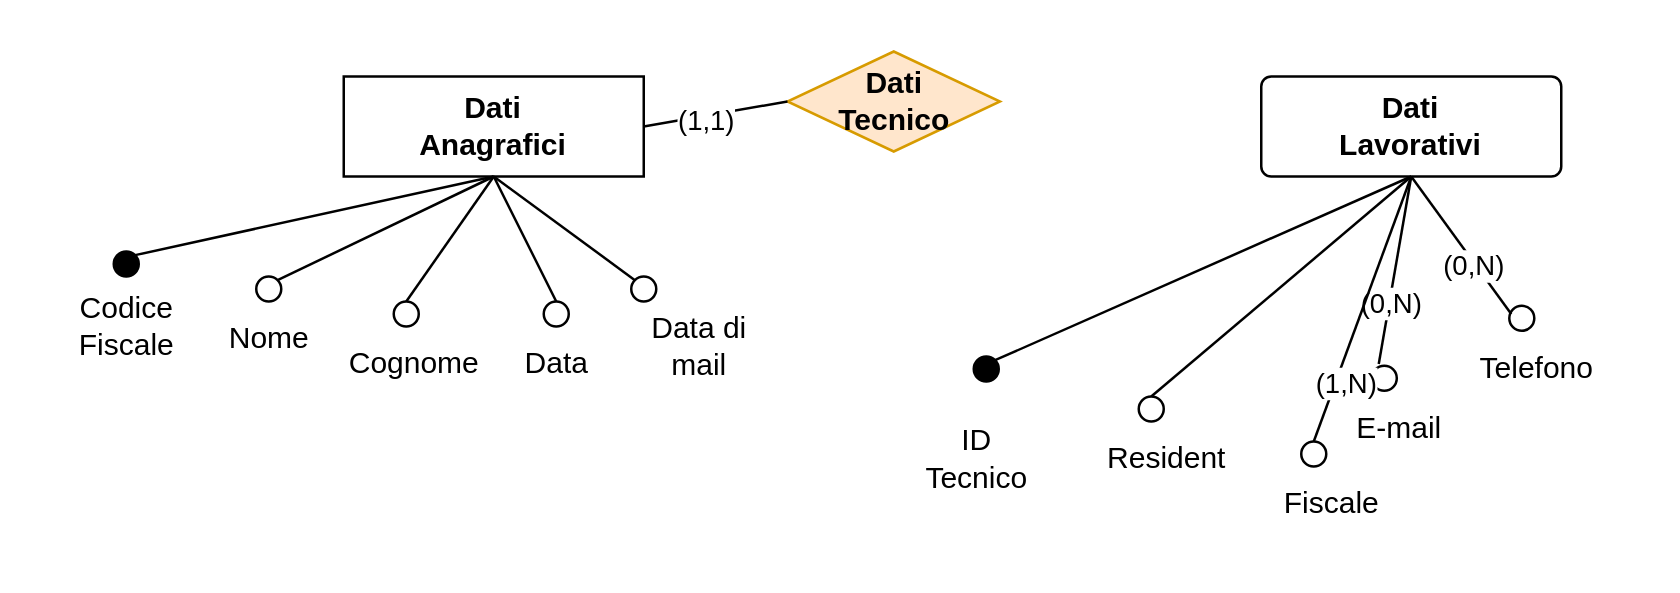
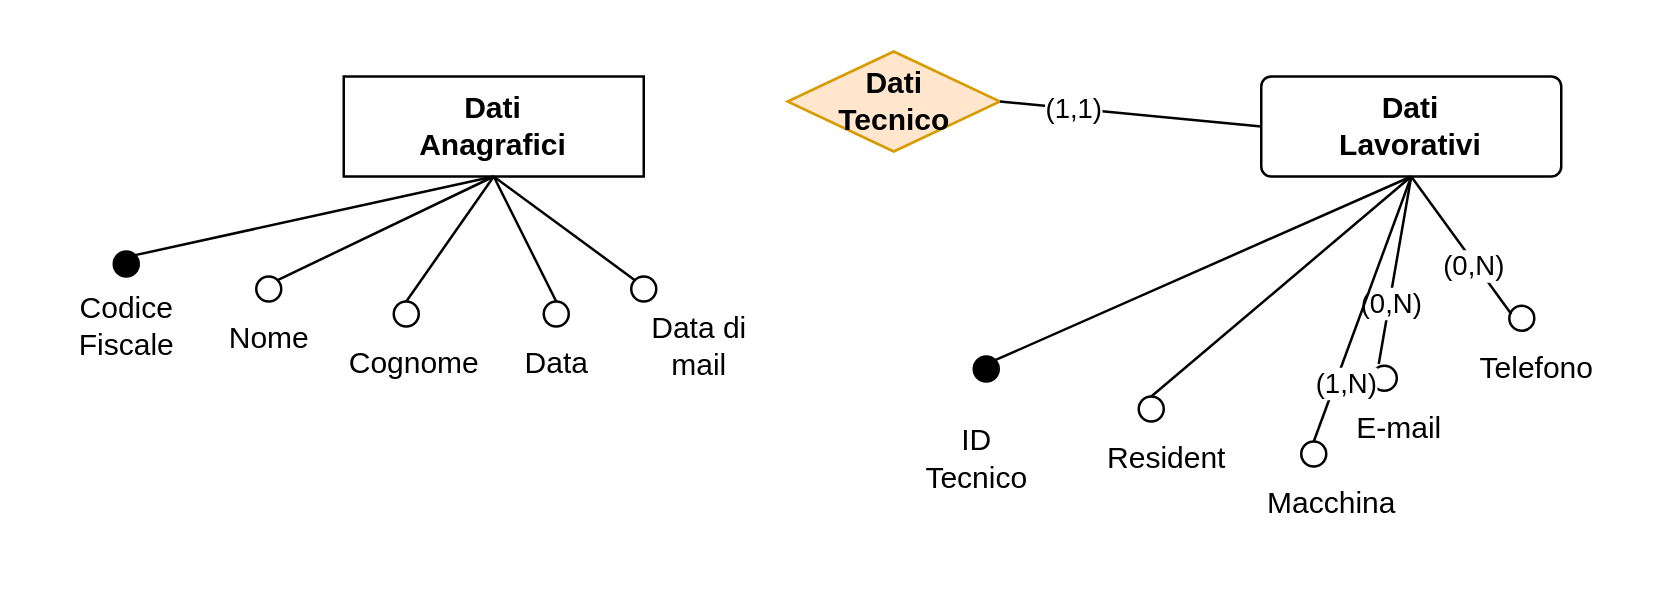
(749, 108) -> none
none -> (1178, 118)
(1333, 504) -> (1333, 504)
